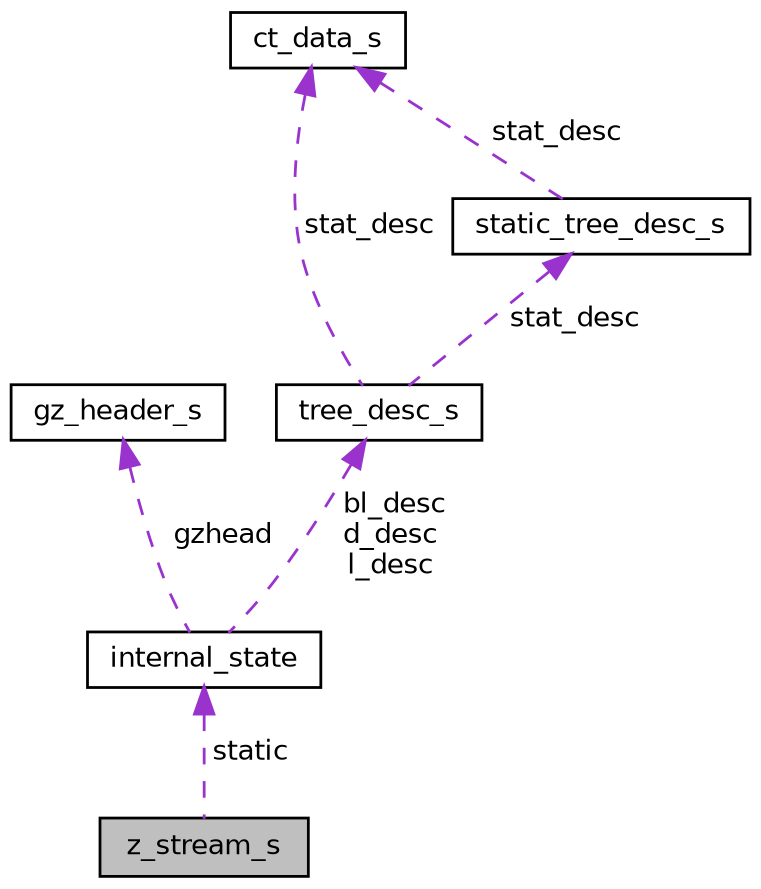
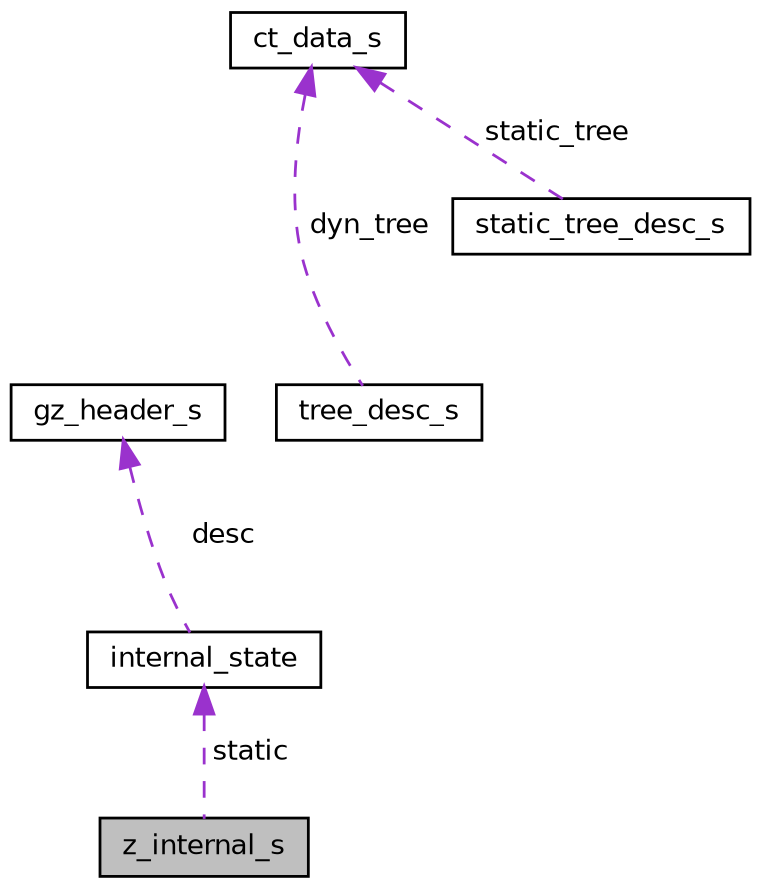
(553, 133) -> (553, 133)
(365, 226) -> (365, 226)
(479, 329) -> none
(219, 536) -> (219, 536)
(295, 553) -> none
(204, 847) -> (204, 847)
